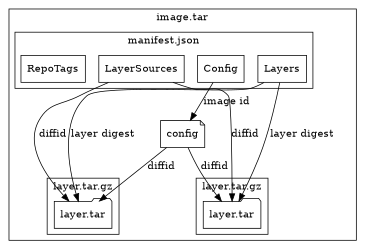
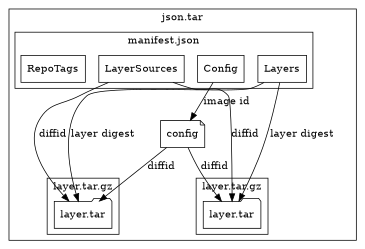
(183, 18) -> (183, 18)
